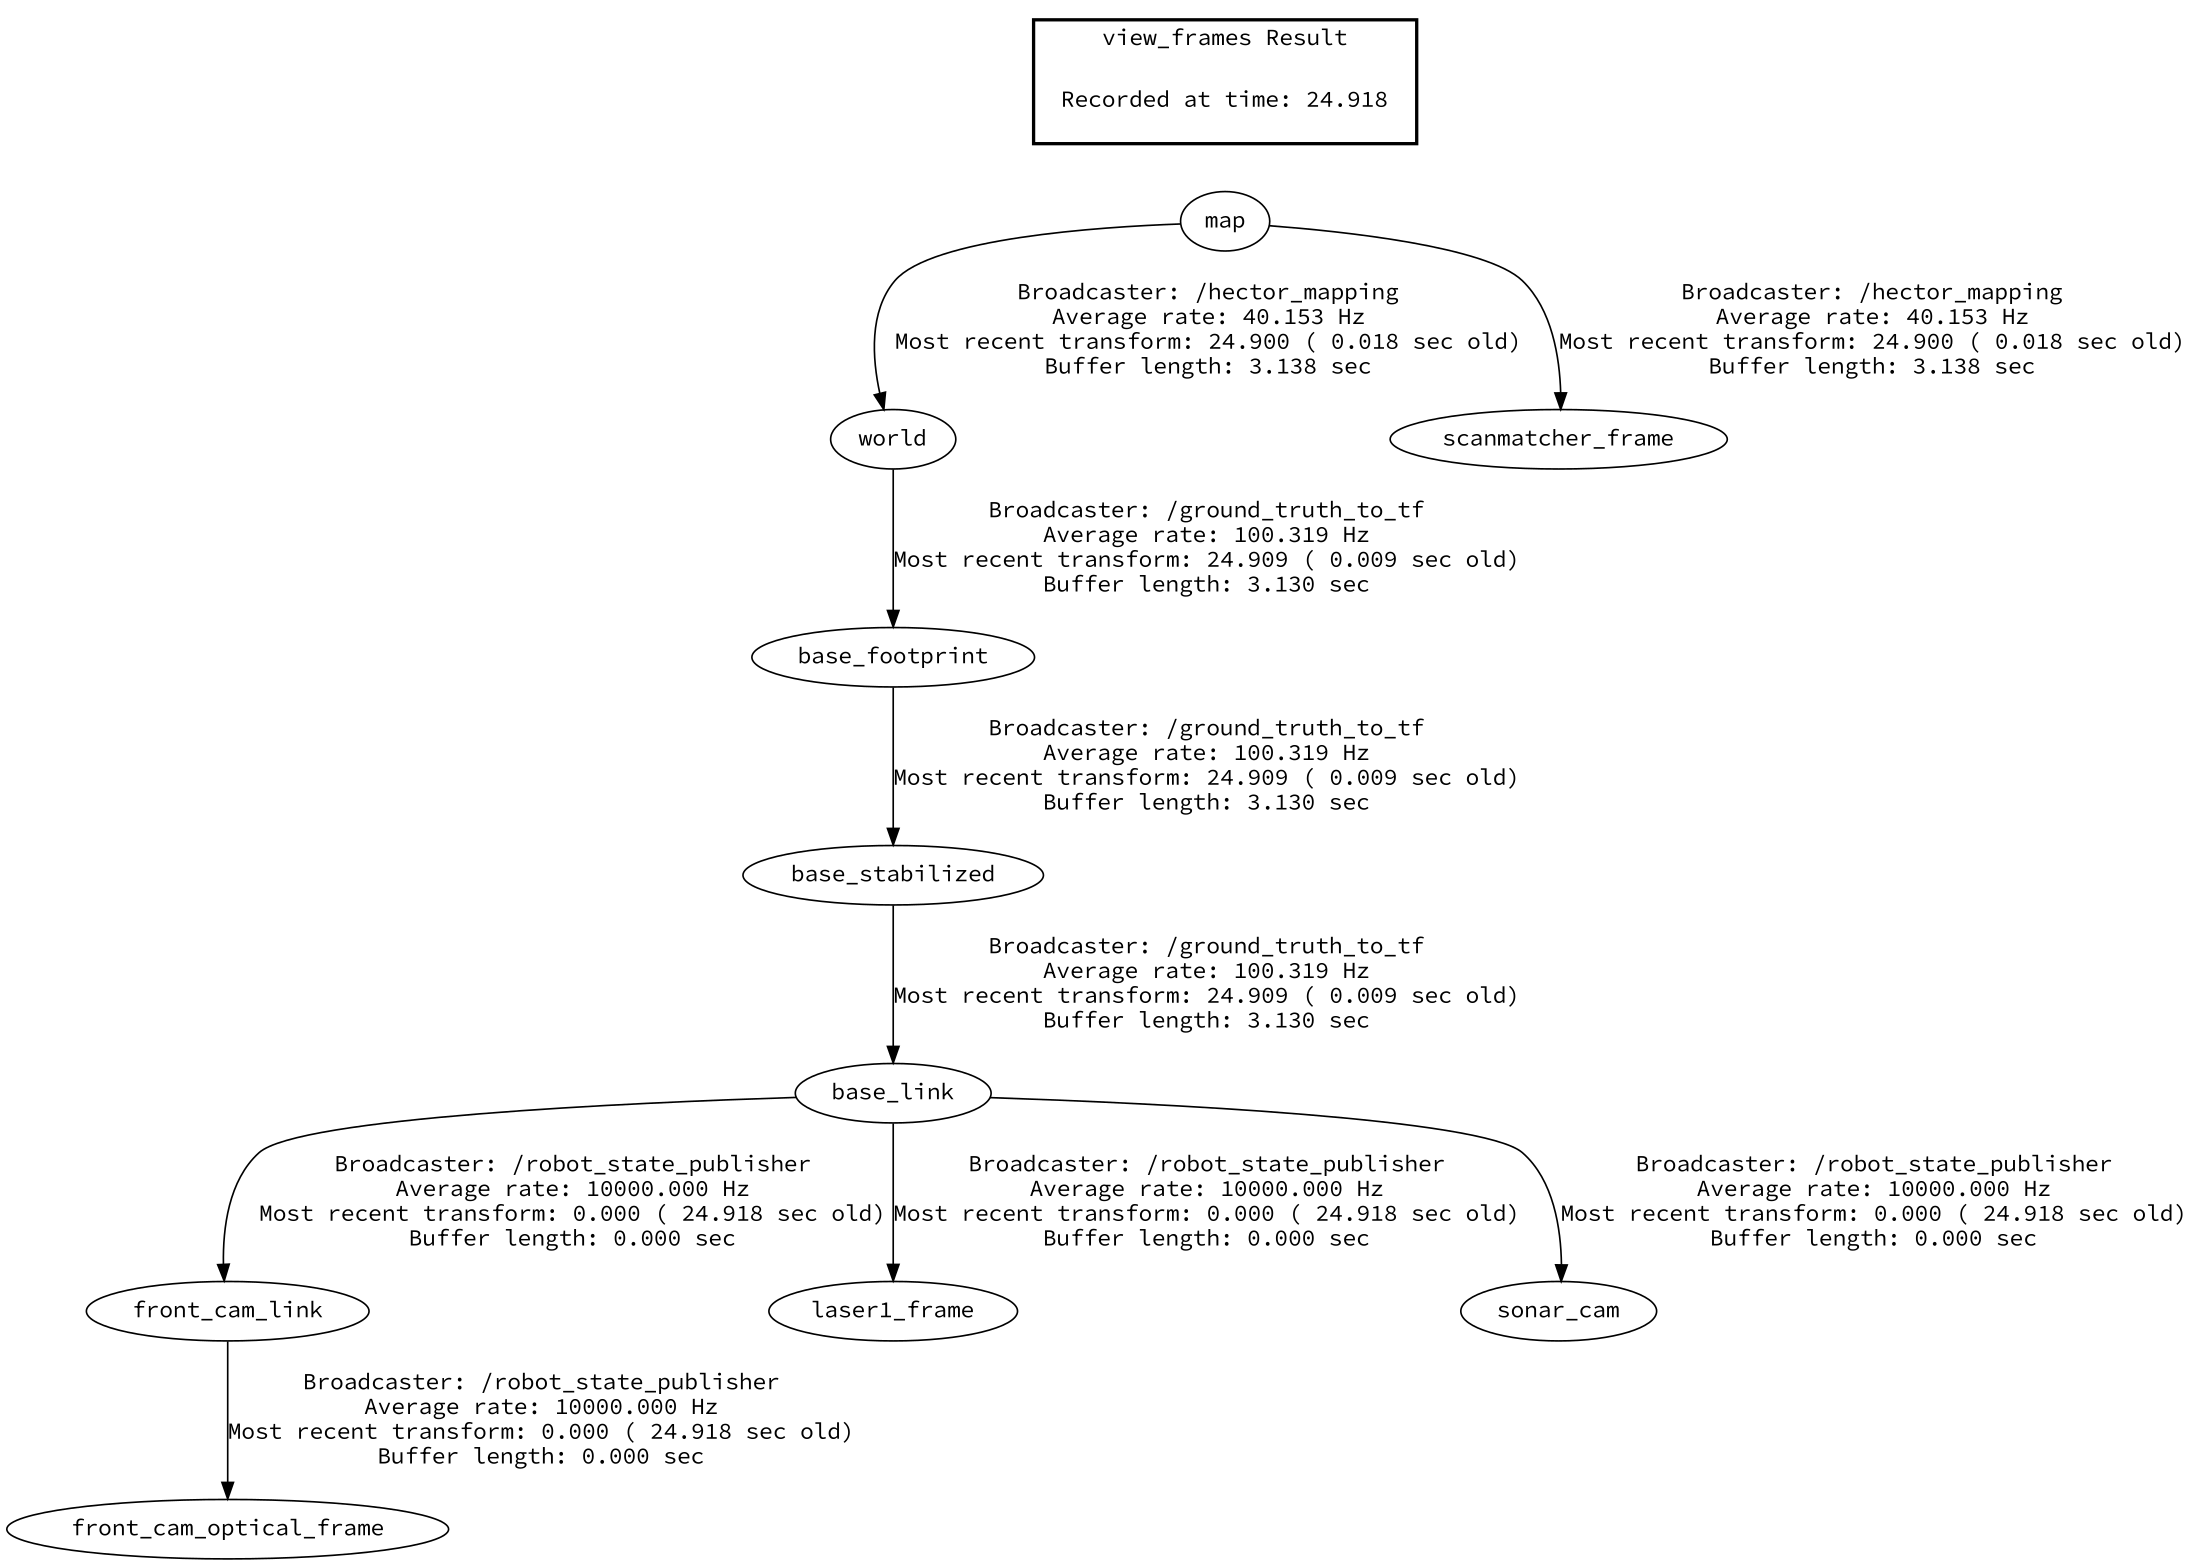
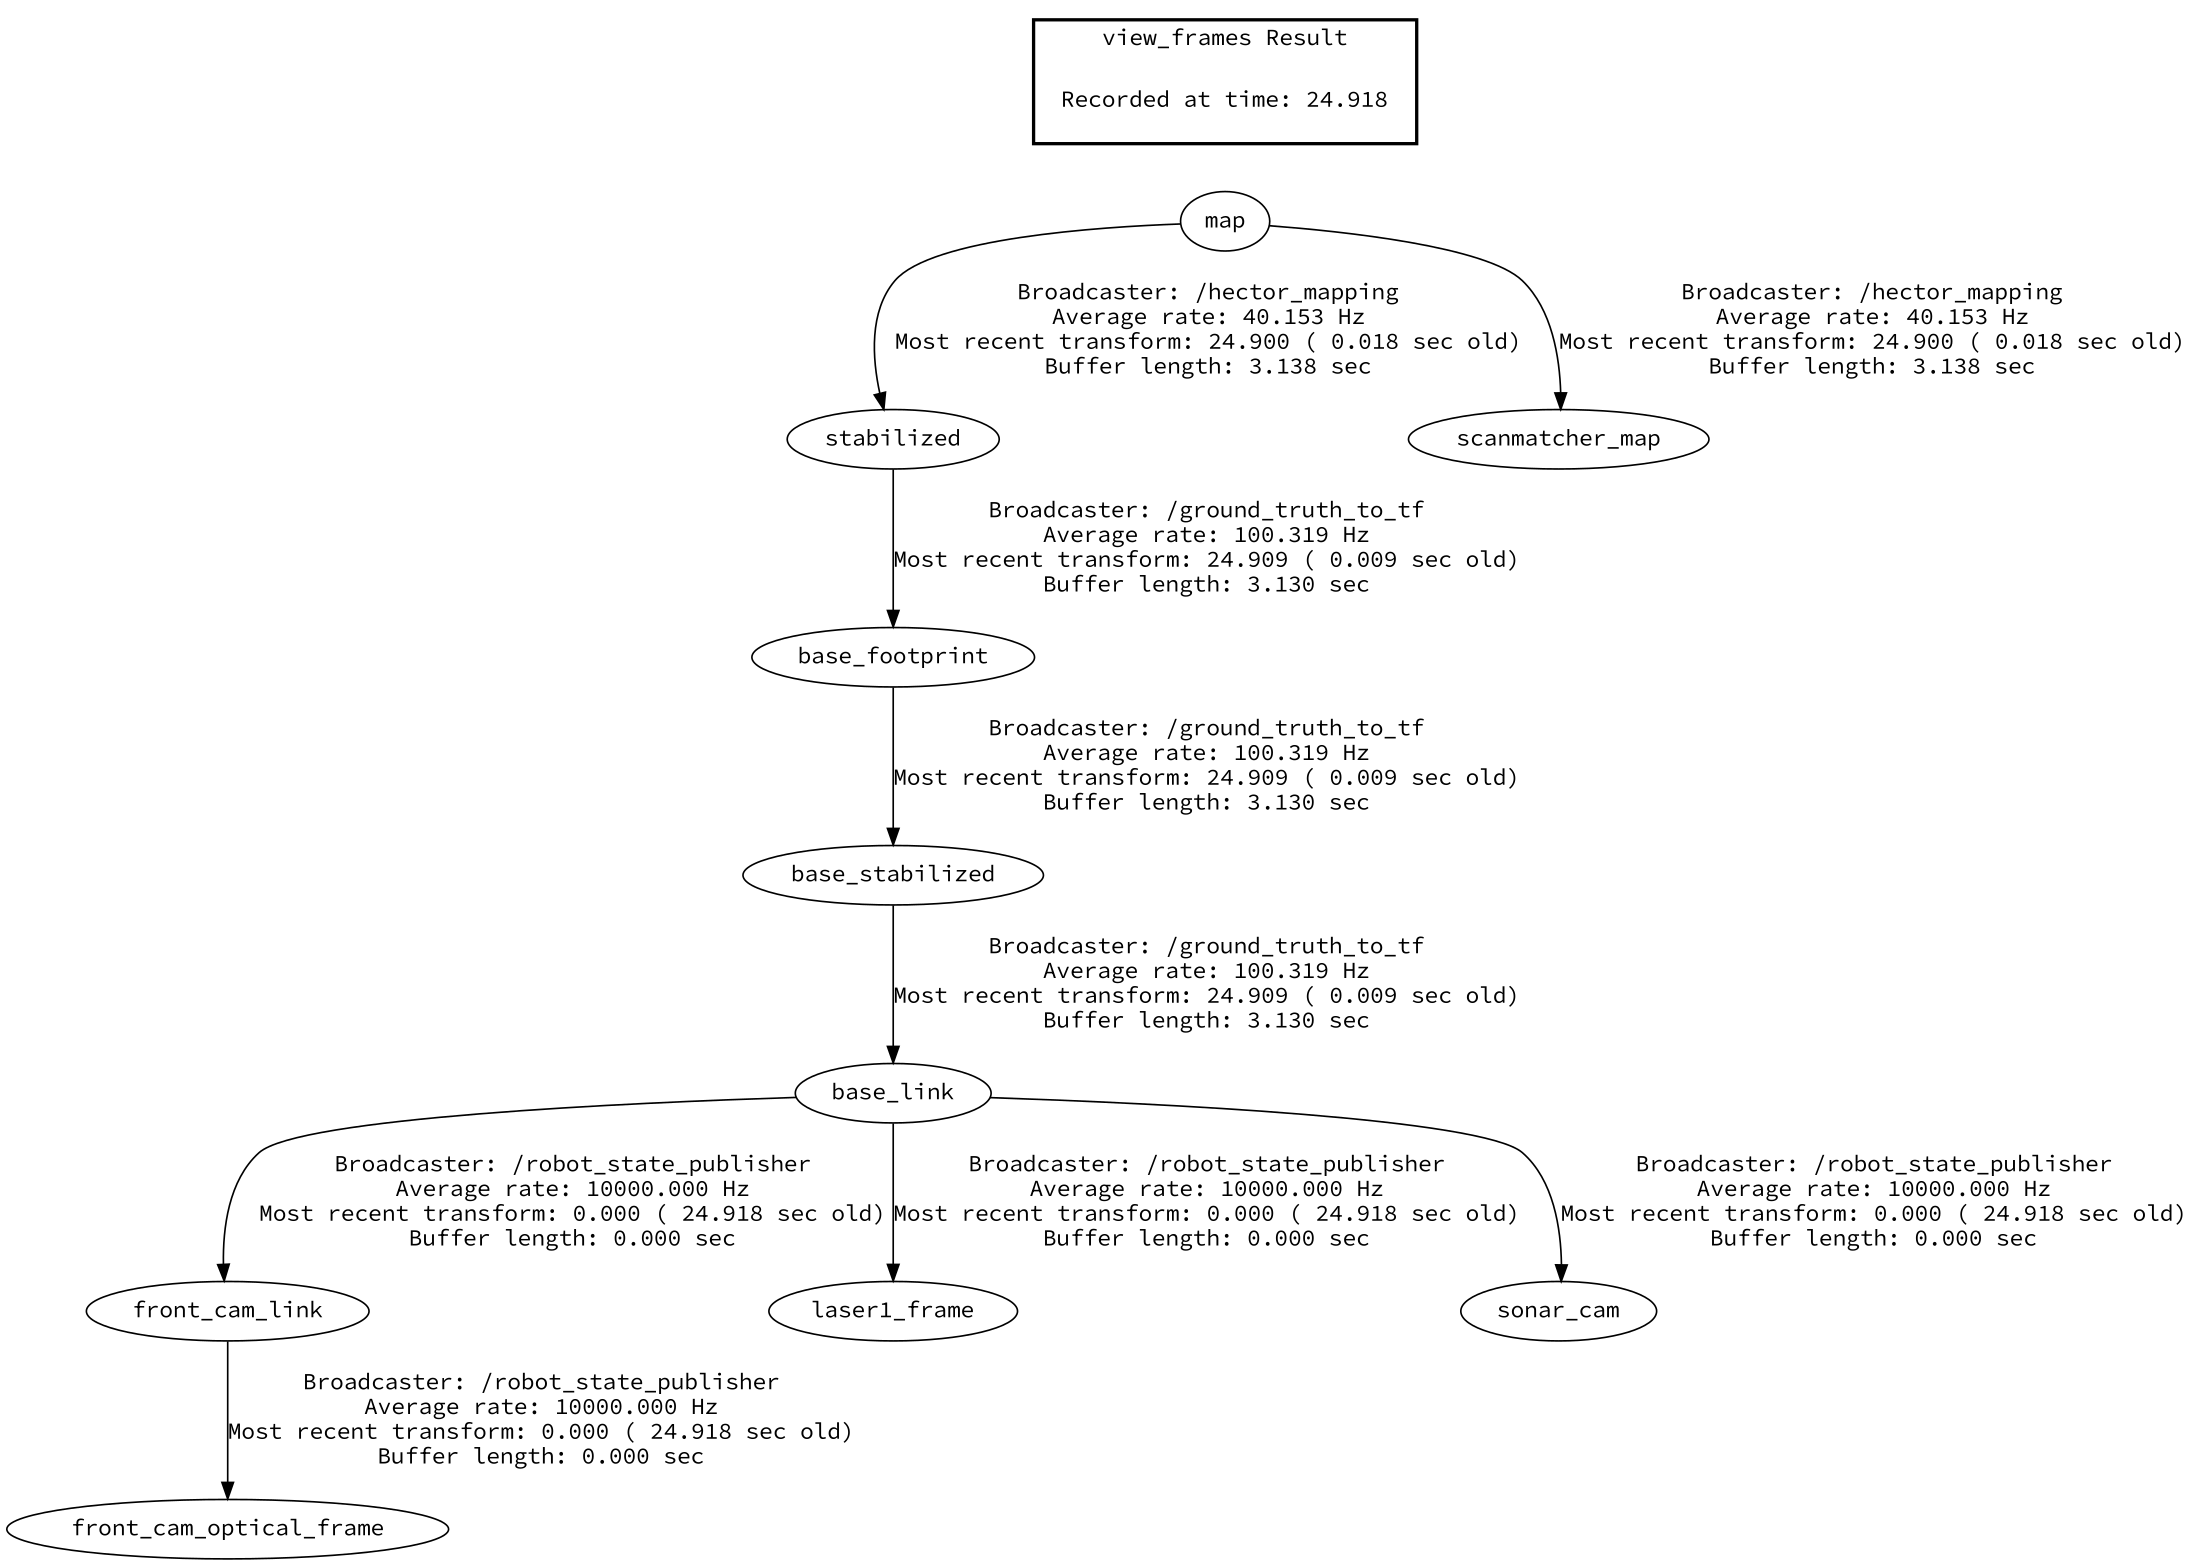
(893, 439) -> (893, 439)
(1559, 439) -> (1559, 439)
